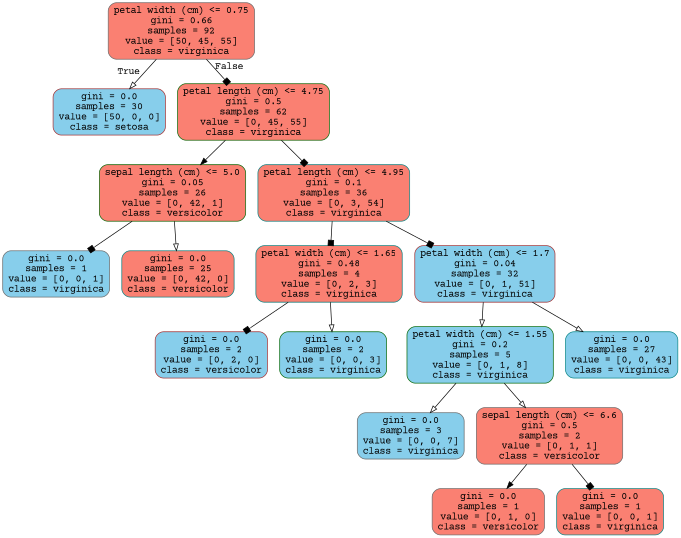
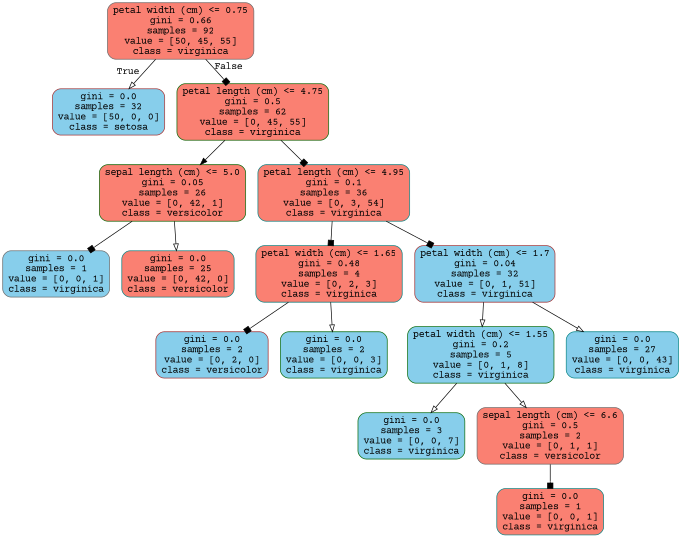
(109, 112) -> (109, 112)
(411, 436) -> (411, 436)
(488, 512) -> none
